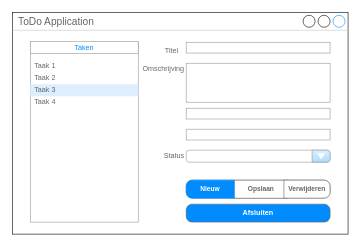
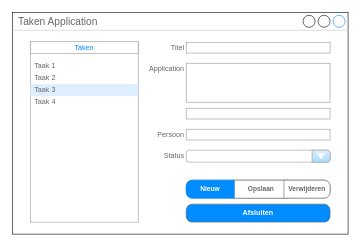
(59, 23) -> (62, 23)
(165, 51) -> (171, 48)
(162, 69) -> (165, 69)
none -> (171, 135)
